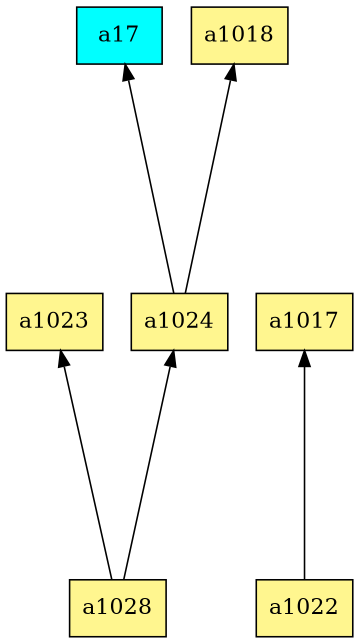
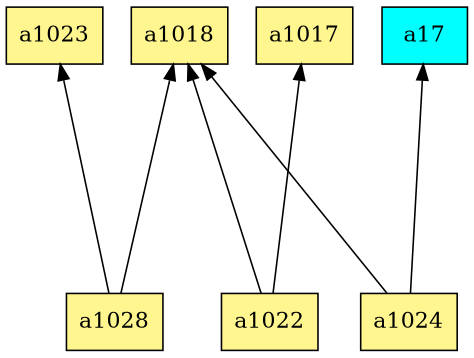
none -> (227, 186)
(147, 473) -> (145, 187)
